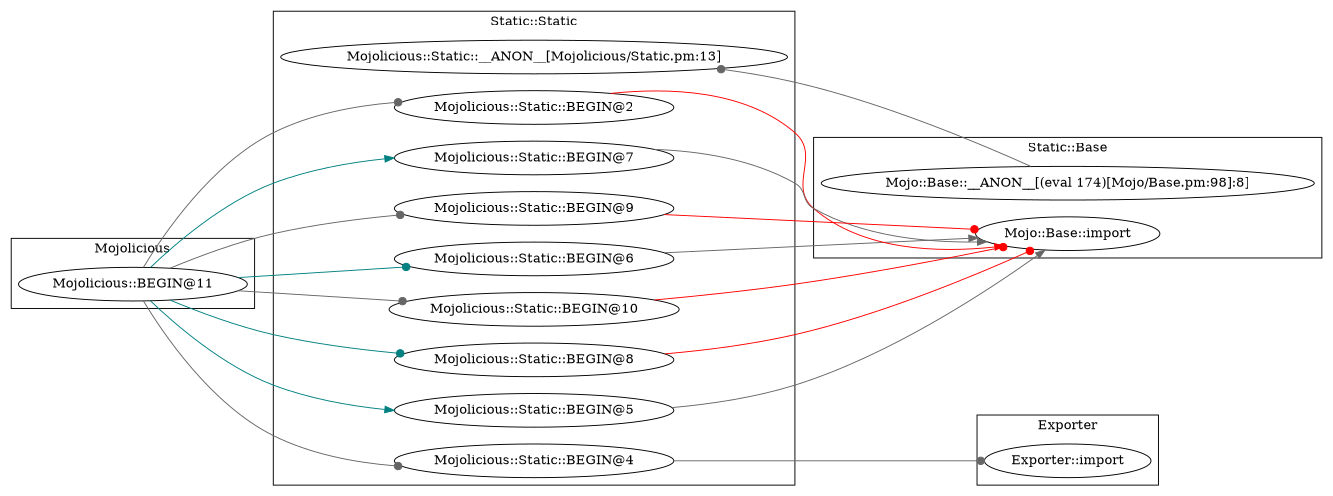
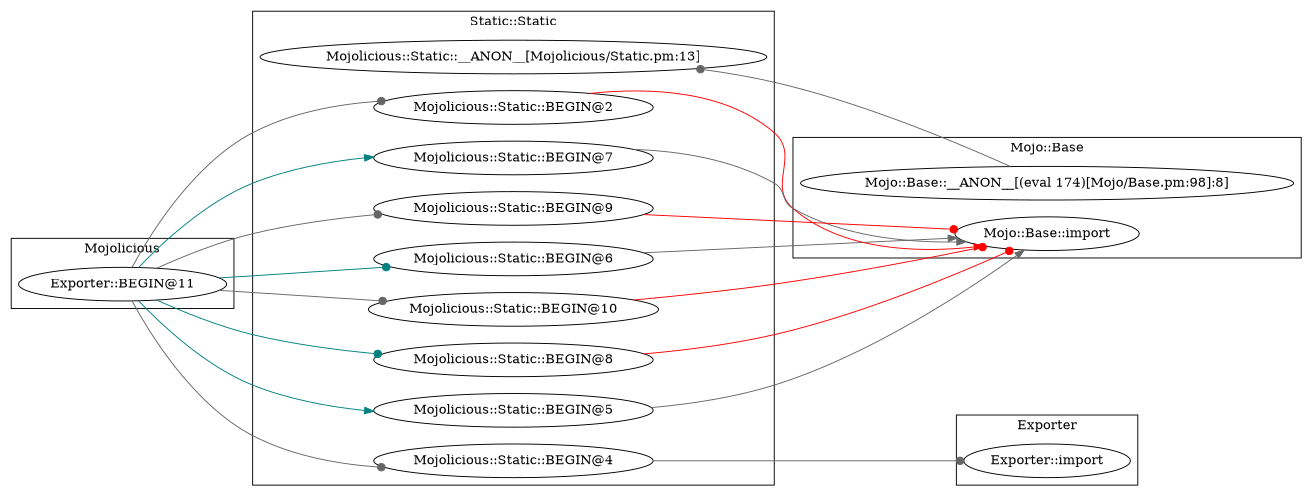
(1068, 148) -> (1047, 148)
(133, 284) -> (123, 284)
